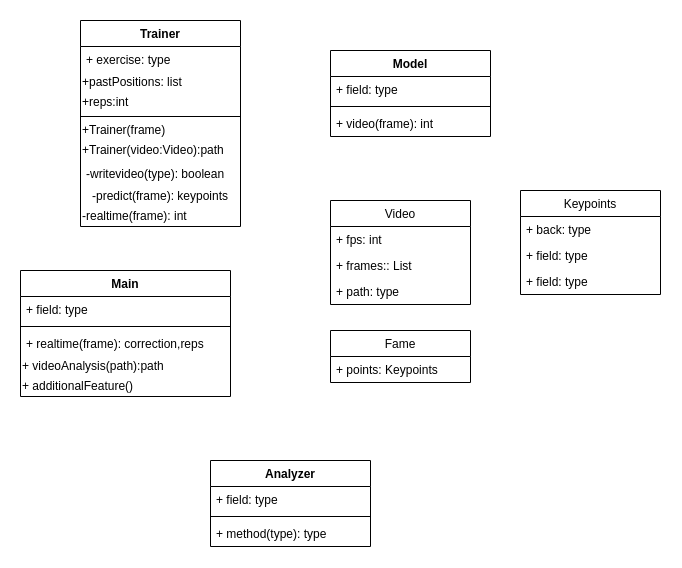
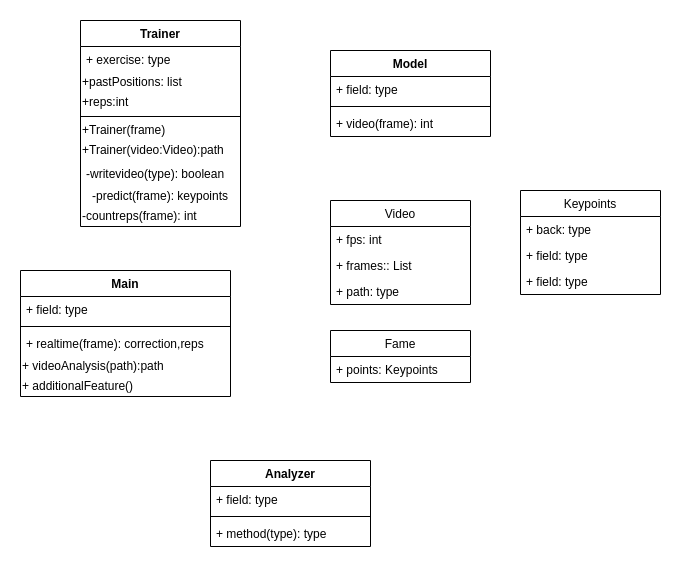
(145, 217) -> (152, 217)
